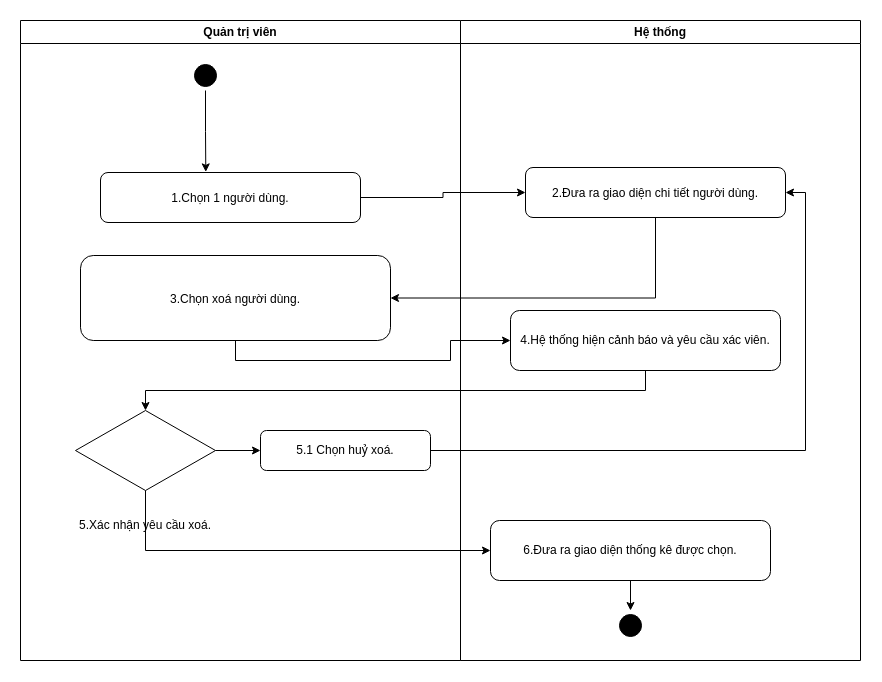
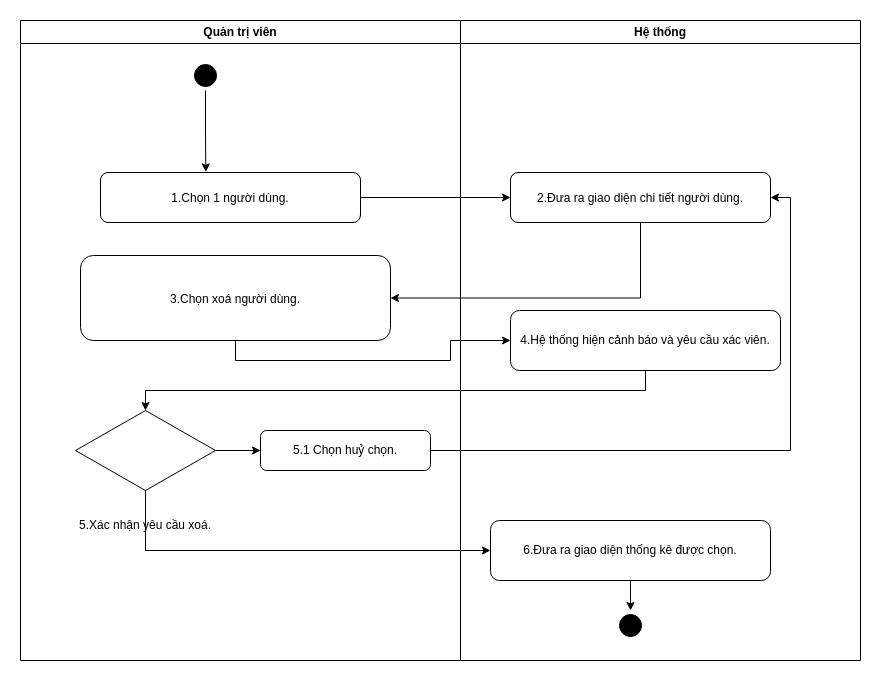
(656, 193) -> (641, 198)
(346, 451) -> (346, 451)
